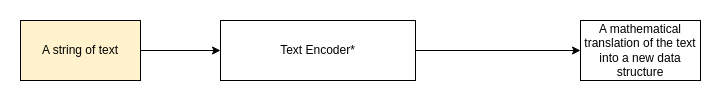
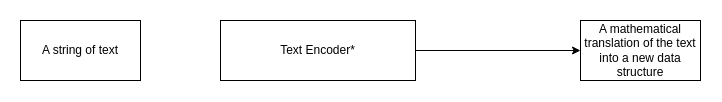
(81, 51) -> (81, 51)
(177, 51) -> none
